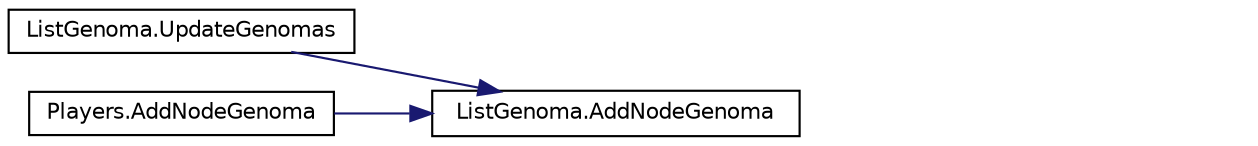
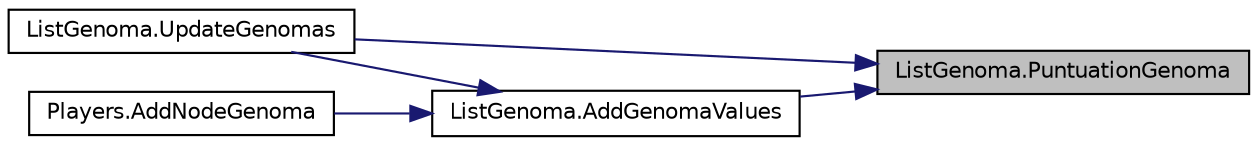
none -> (1063, 72)
(616, 113) -> (616, 113)
